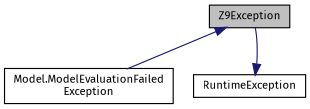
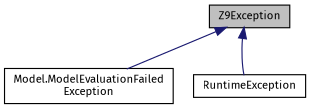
(257, 45) -> (242, 57)
